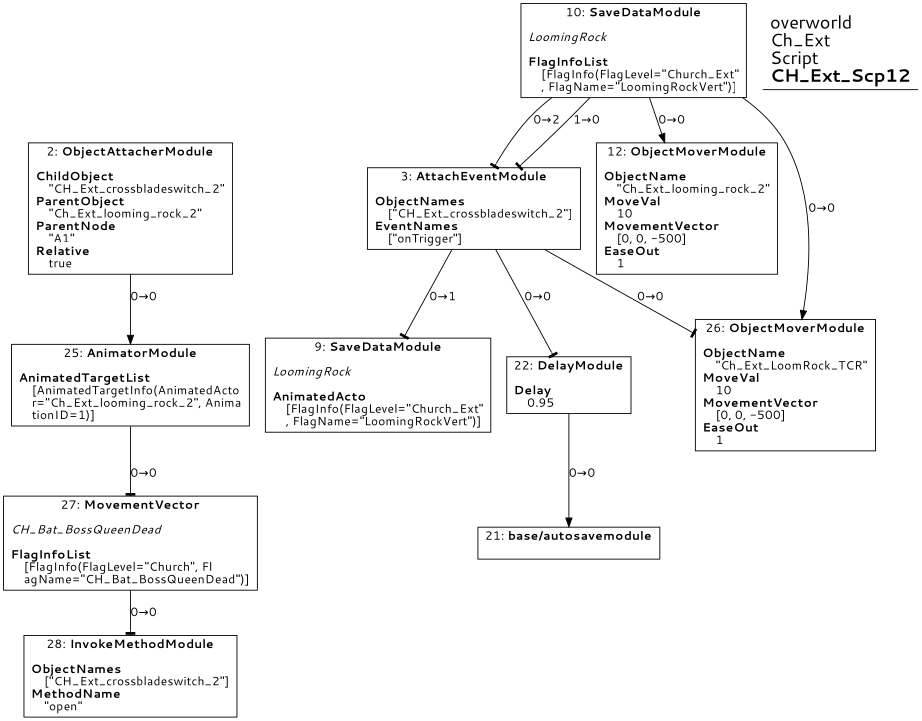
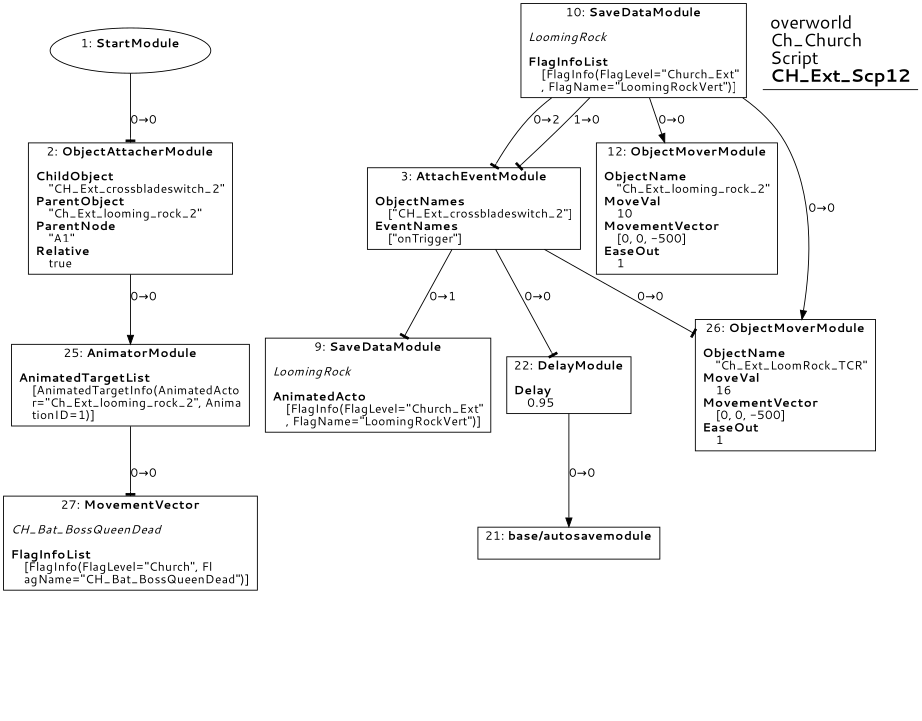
(801, 41) -> (816, 41)
none -> (130, 51)
(718, 390) -> (718, 390)
(130, 676) -> none
